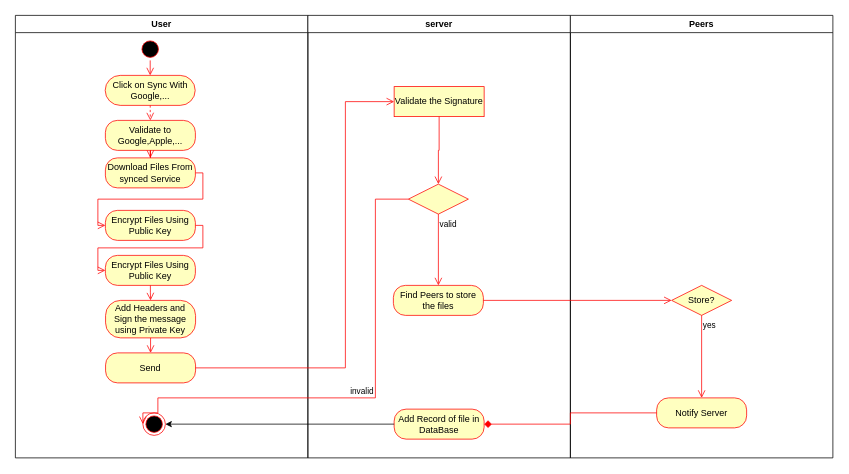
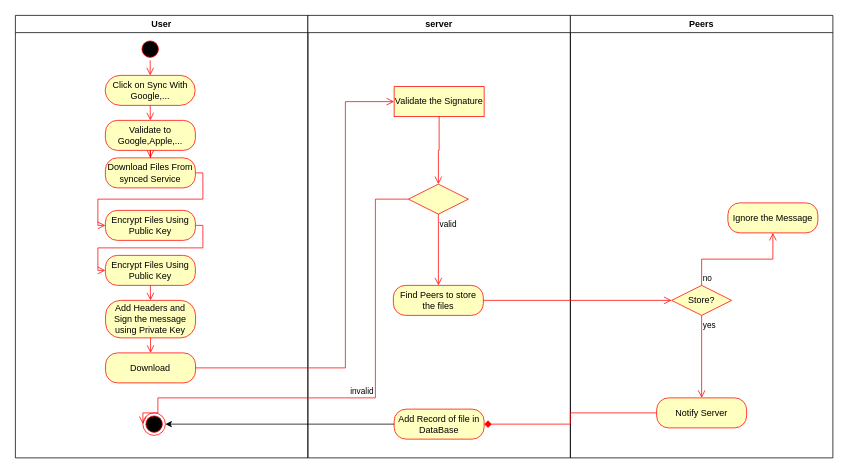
(150, 112) -> (150, 112)
none -> (773, 218)
none -> (736, 259)
(150, 368) -> (150, 368)
